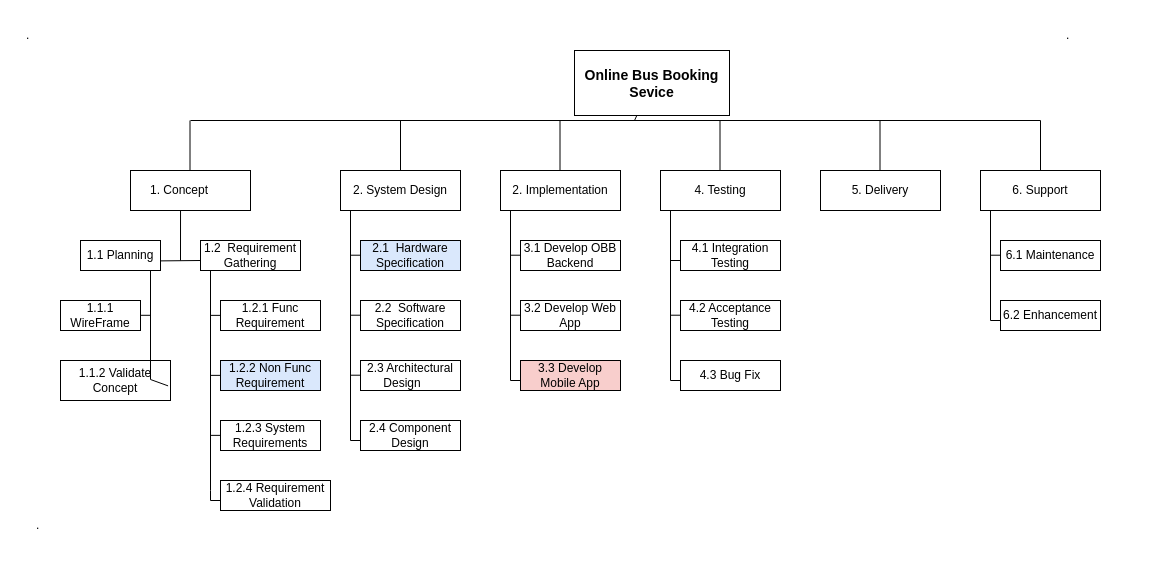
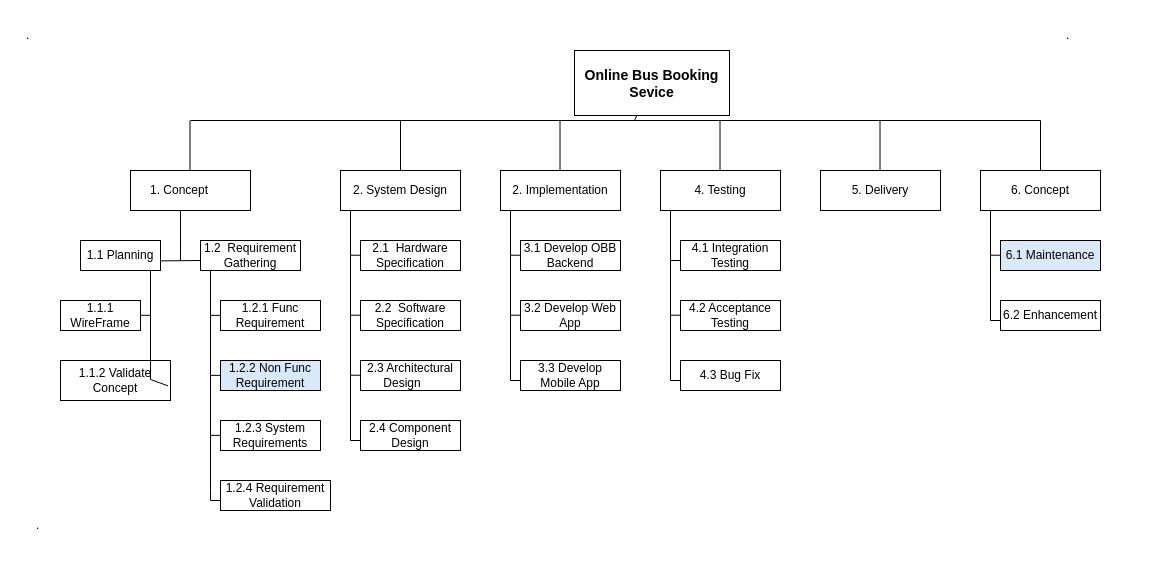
(1041, 191) -> (1041, 191)
(411, 256) -> (411, 256)
(1051, 256) -> (1051, 256)
(571, 376) -> (571, 376)
